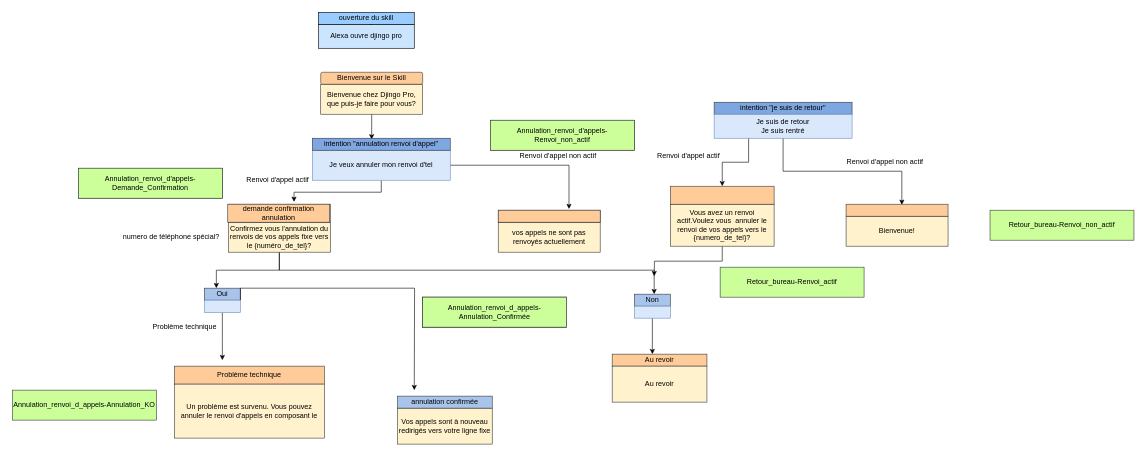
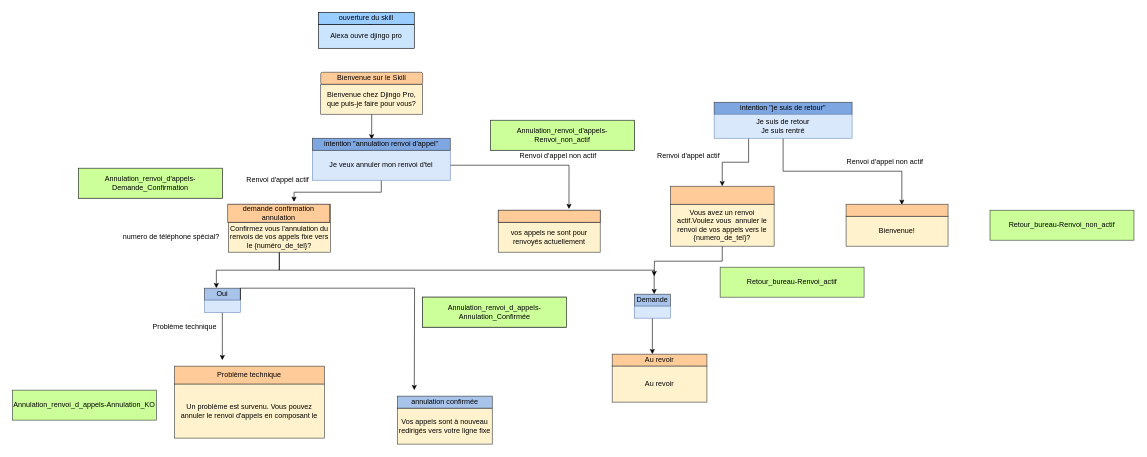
(549, 237) -> (549, 237)
(653, 300) -> (653, 300)
